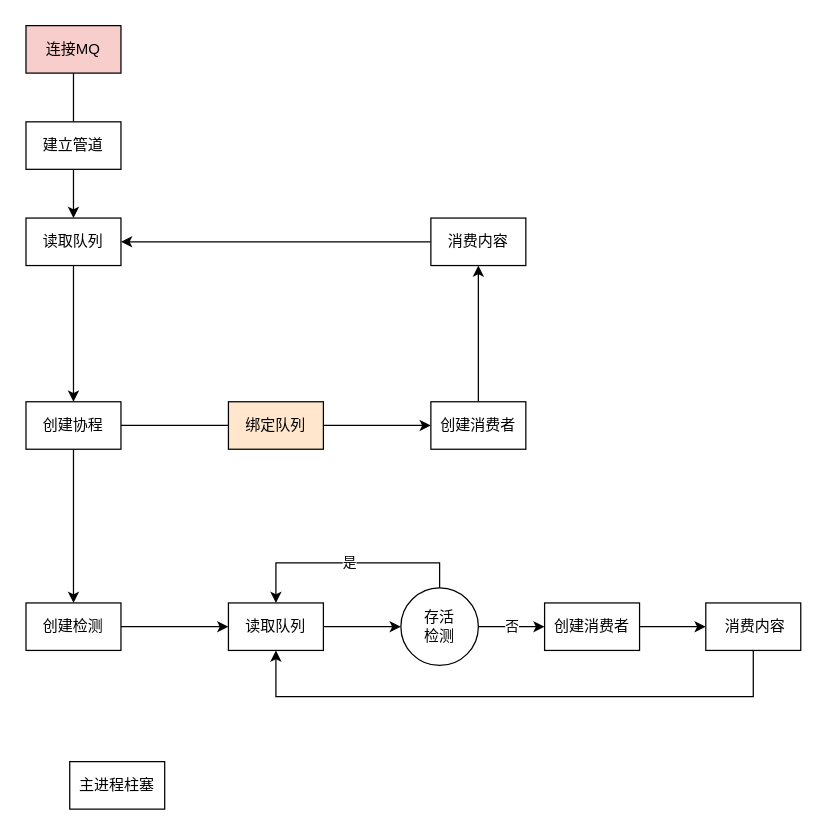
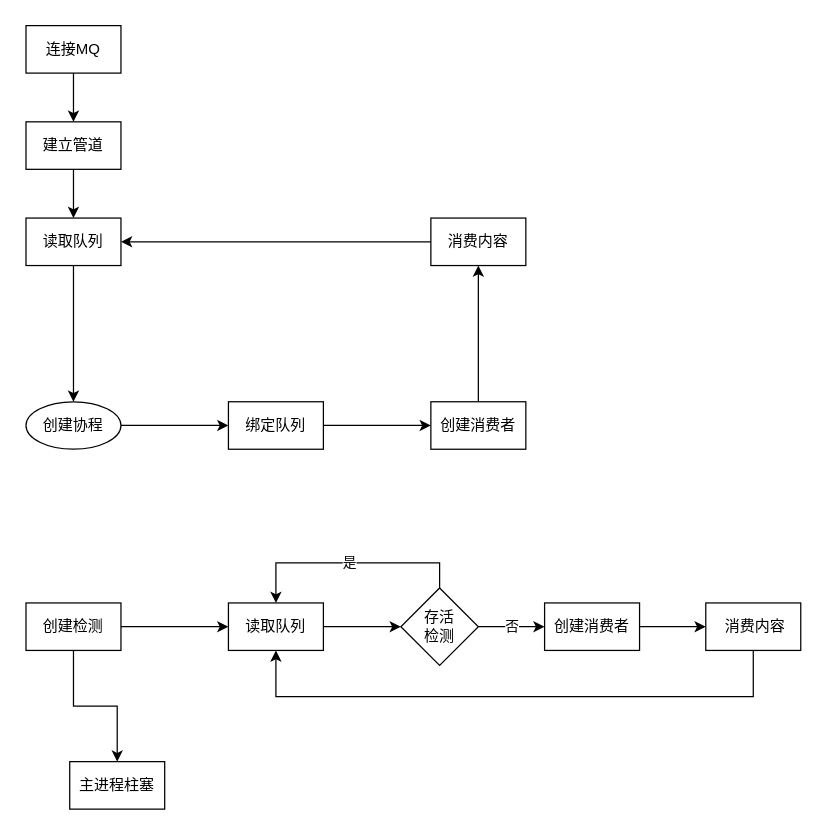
(73, 49) -> (73, 49)
(73, 115) -> (73, 112)
(73, 426) -> (73, 426)
(221, 426) -> (218, 426)
(276, 426) -> (276, 426)
(73, 522) -> none
(439, 627) -> (439, 627)
none -> (90, 706)
